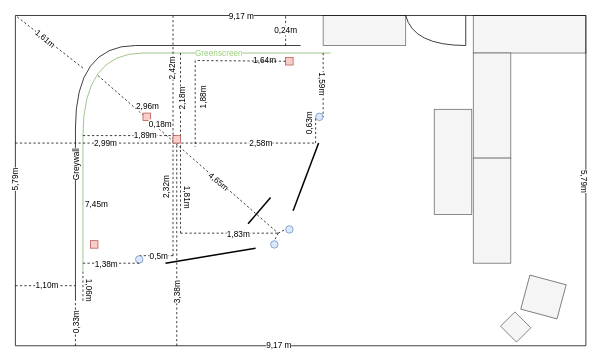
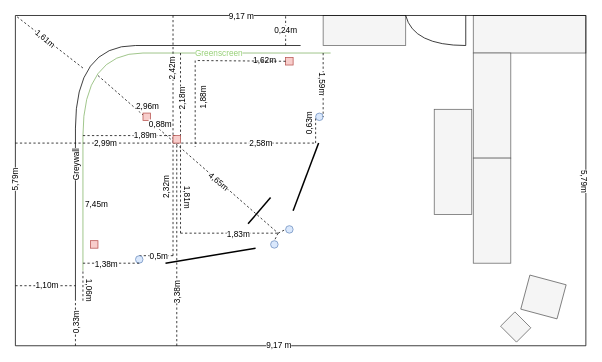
(265, 60) -> (265, 60)
(161, 124) -> (161, 124)
